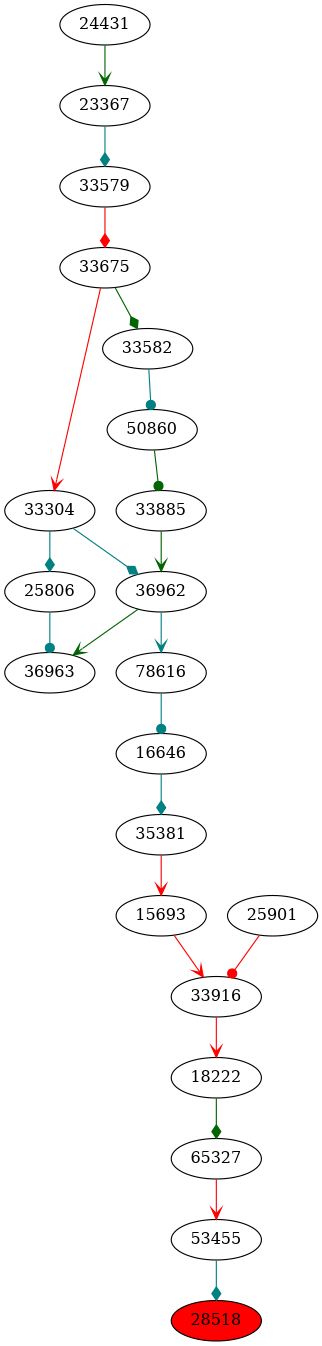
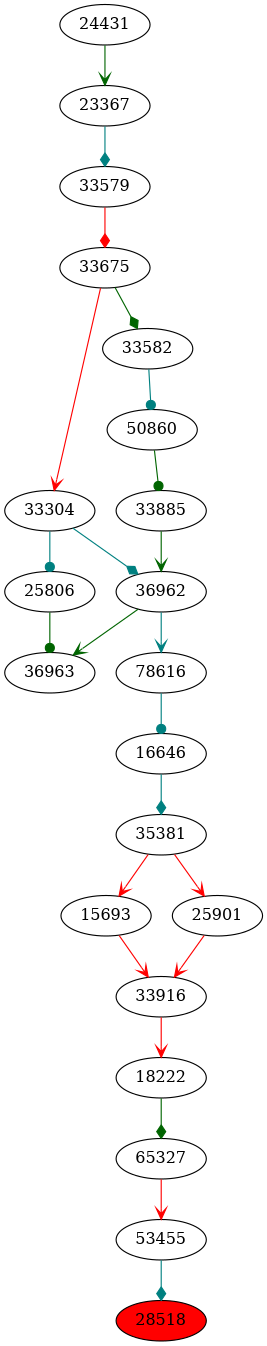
(50, 545) -> (50, 547)
(50, 628) -> (50, 628)
none -> (186, 871)
(247, 953) -> (193, 952)
